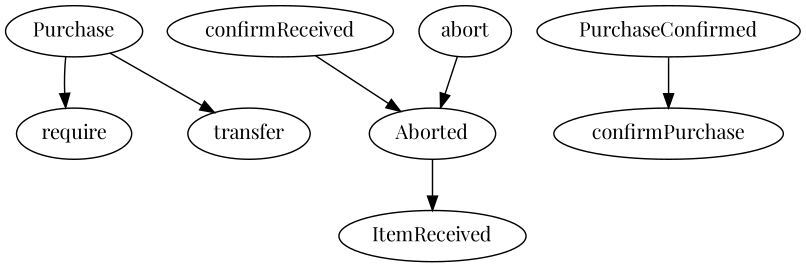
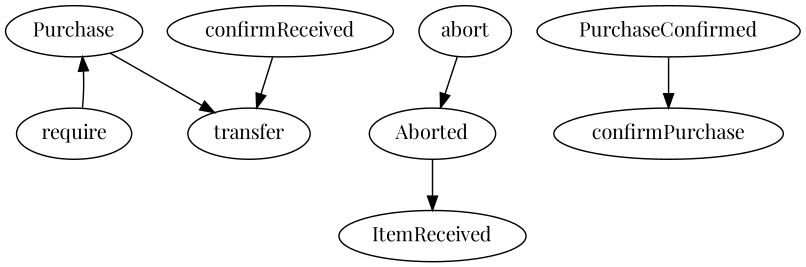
(65, 75) -> (84, 89)
(352, 80) -> (267, 76)
